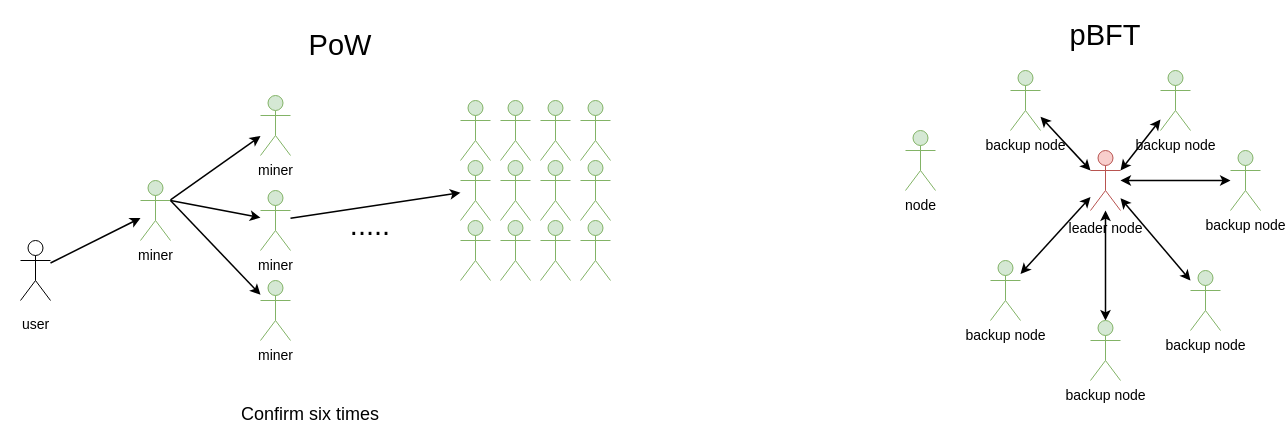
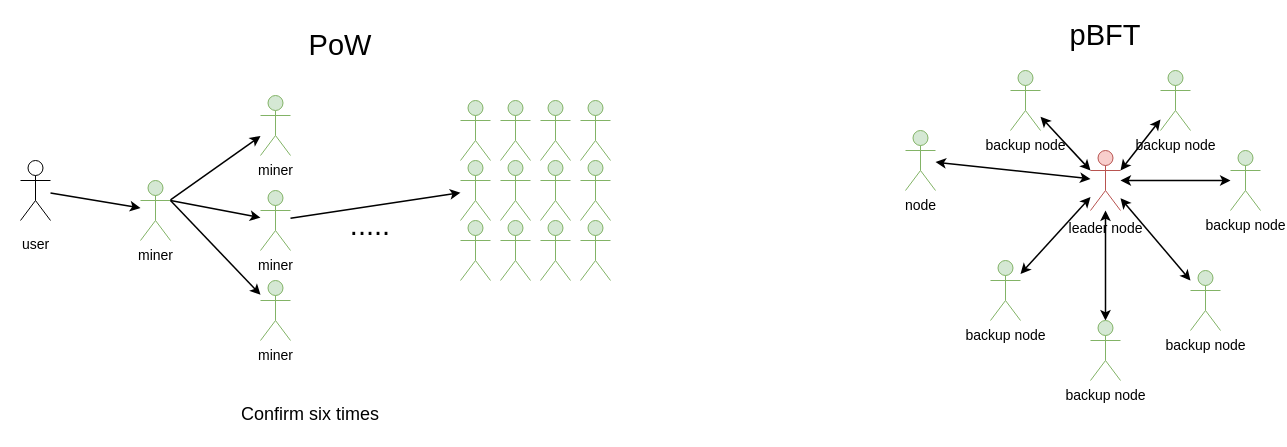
none -> (1013, 171)
(36, 271) -> (36, 191)
